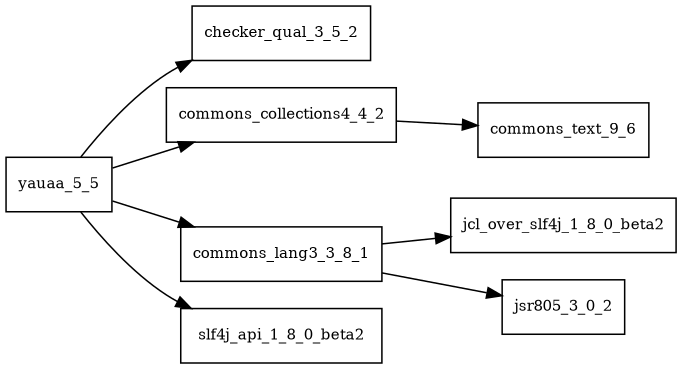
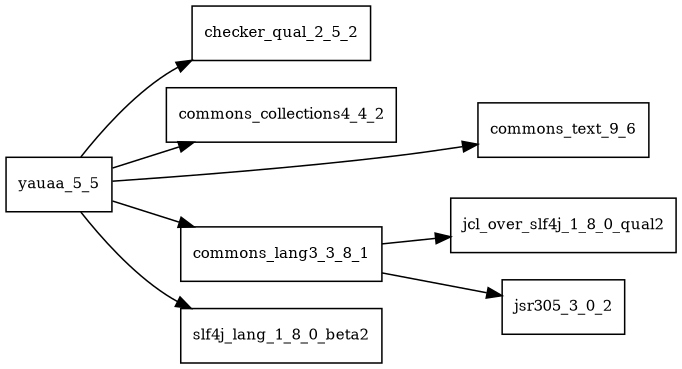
(281, 33) -> (281, 33)
(429, 123) -> (288, 167)
(563, 225) -> (563, 225)
(563, 307) -> (563, 307)
(281, 336) -> (281, 336)
